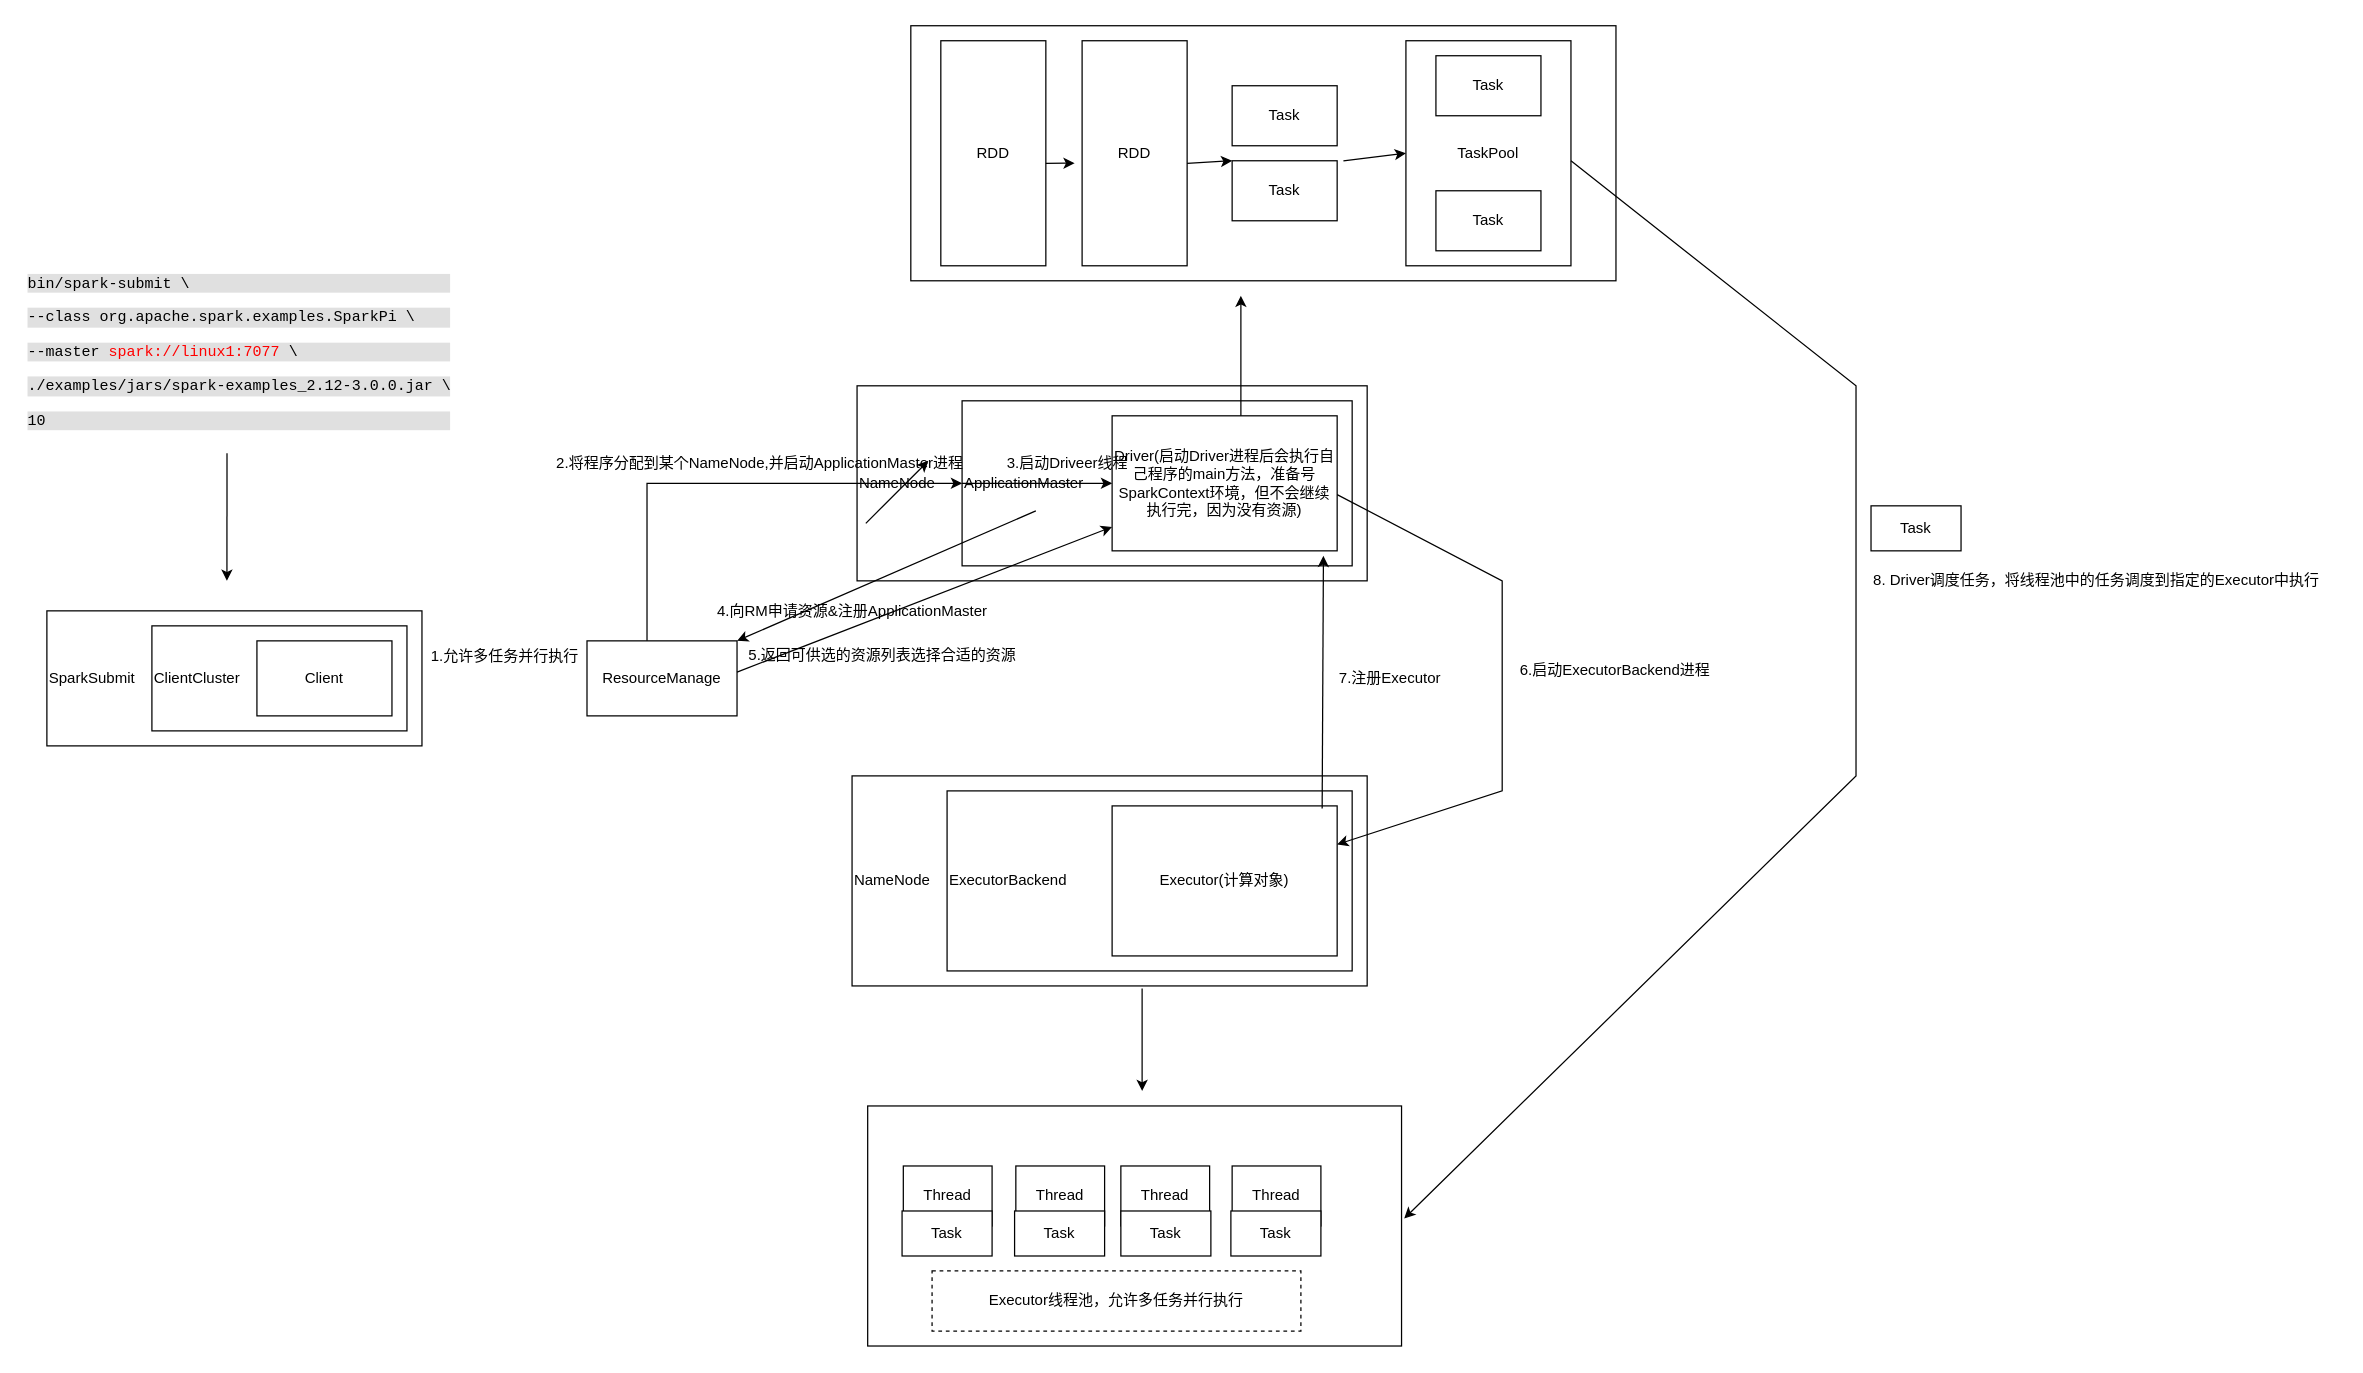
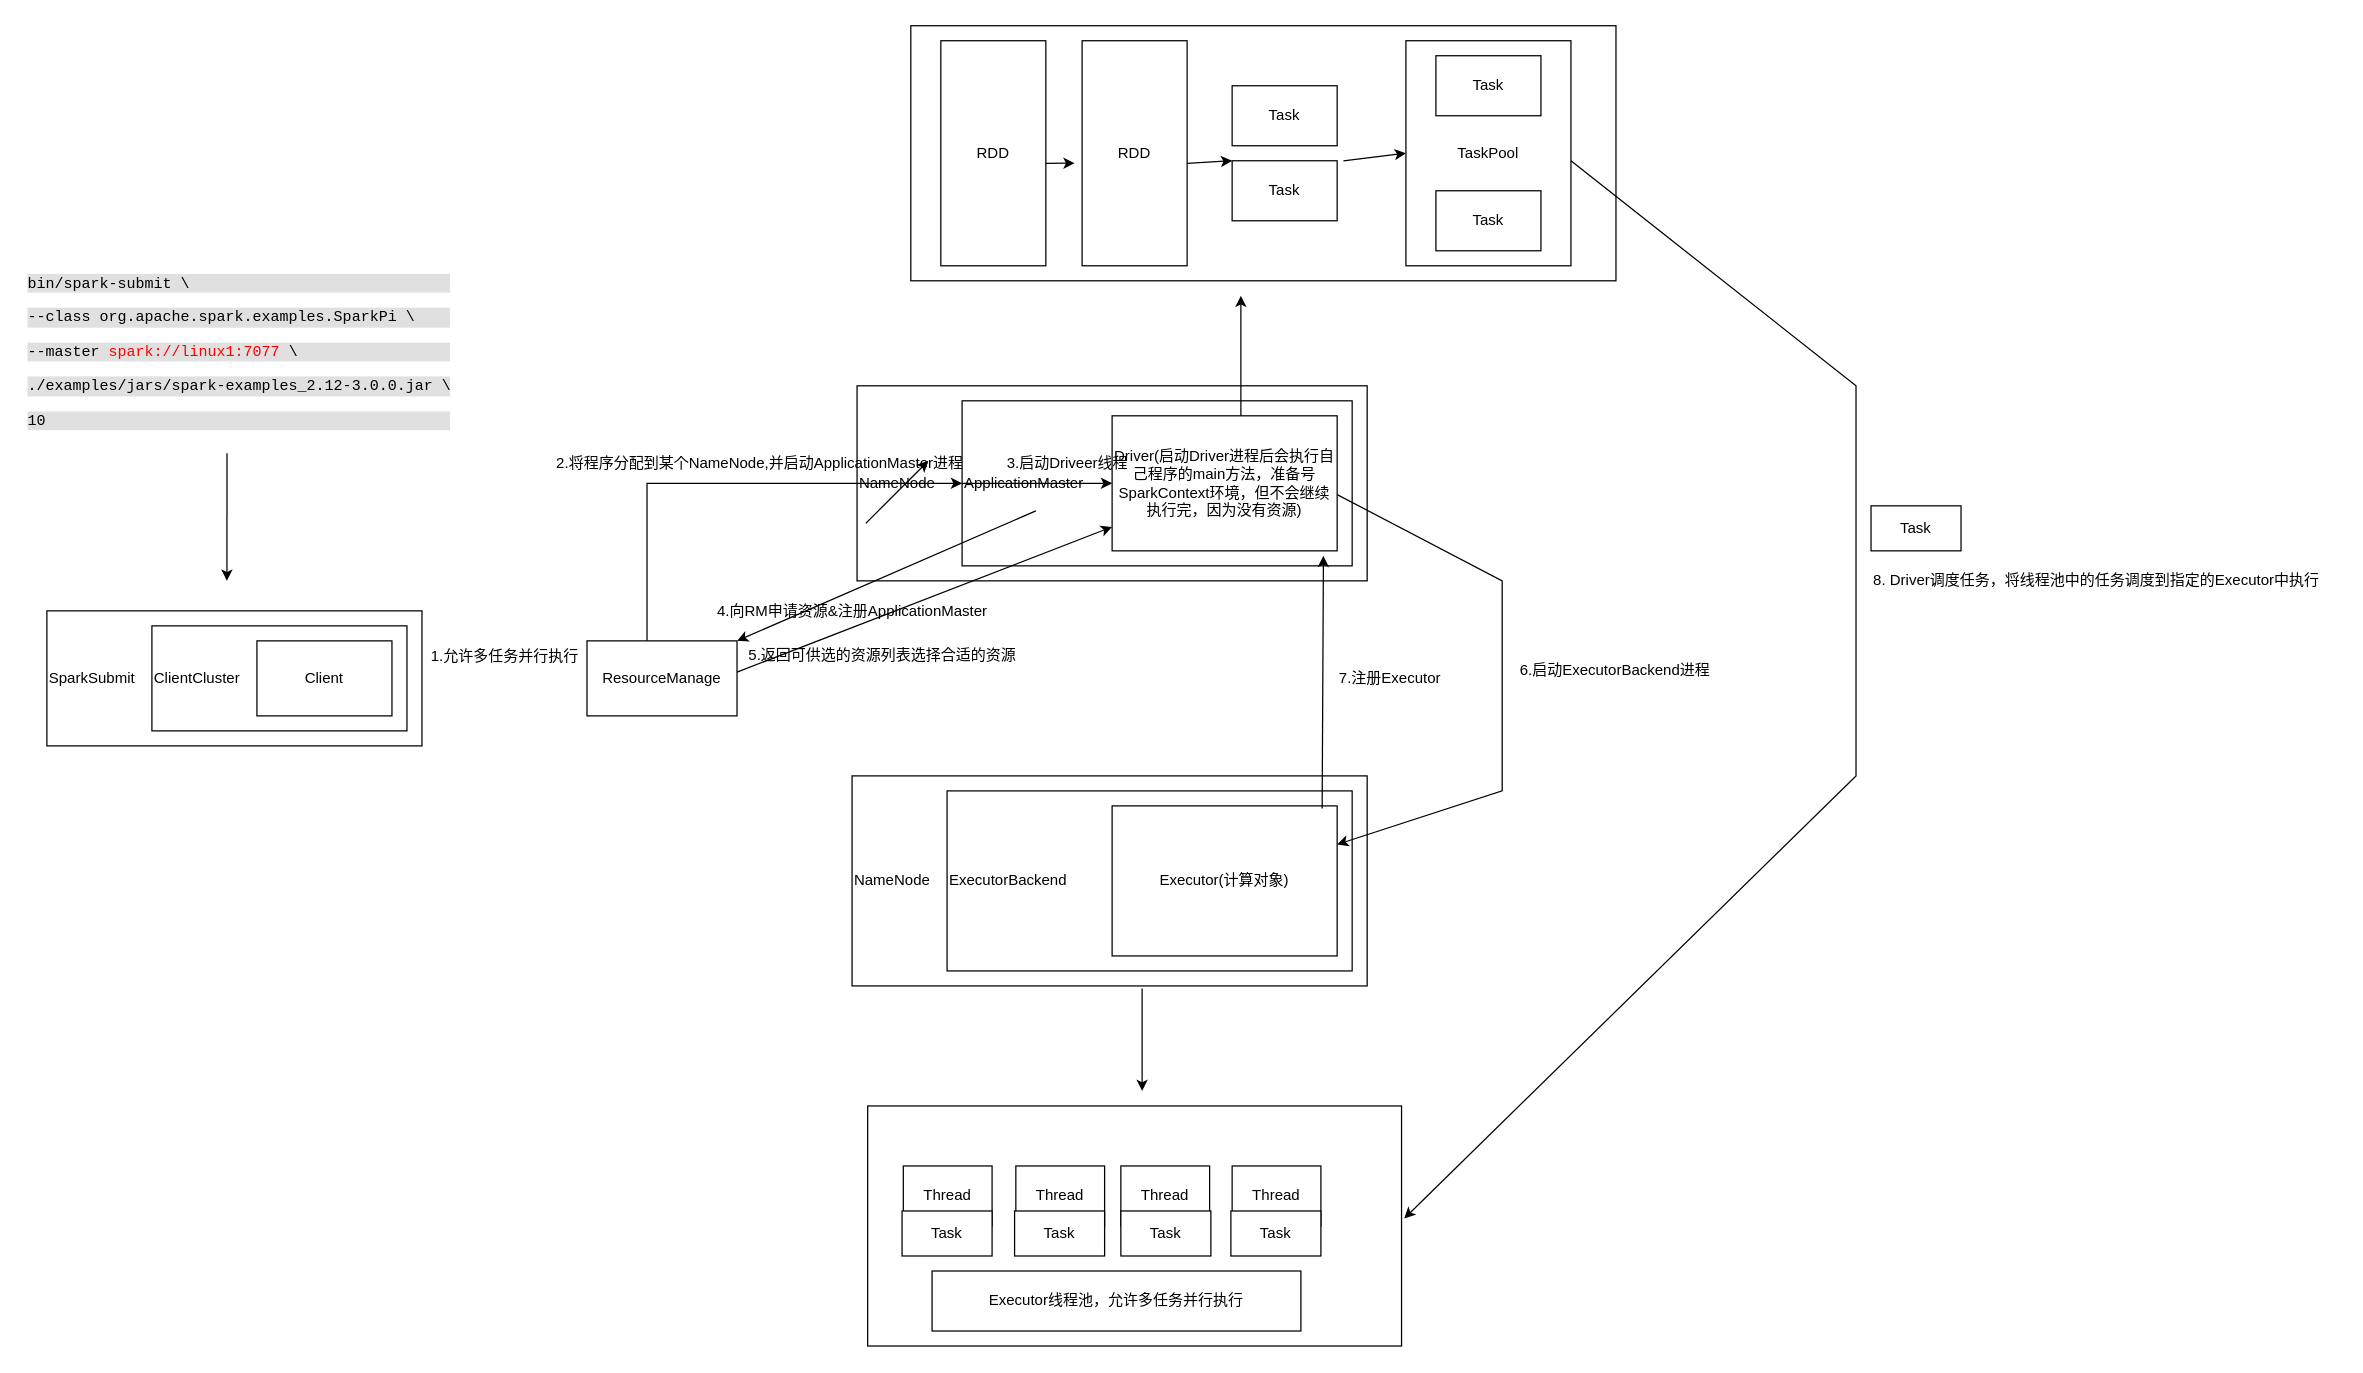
(1116, 1301) -> (1116, 1301)
